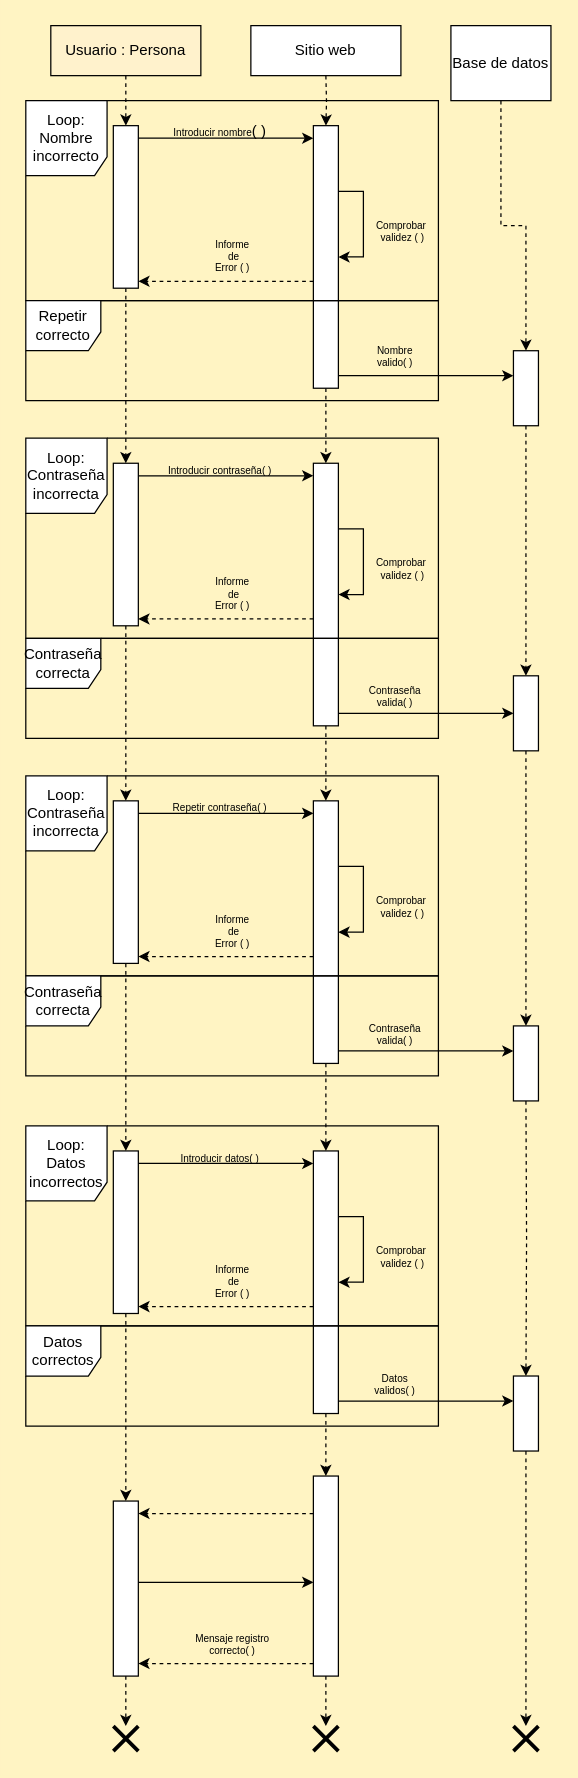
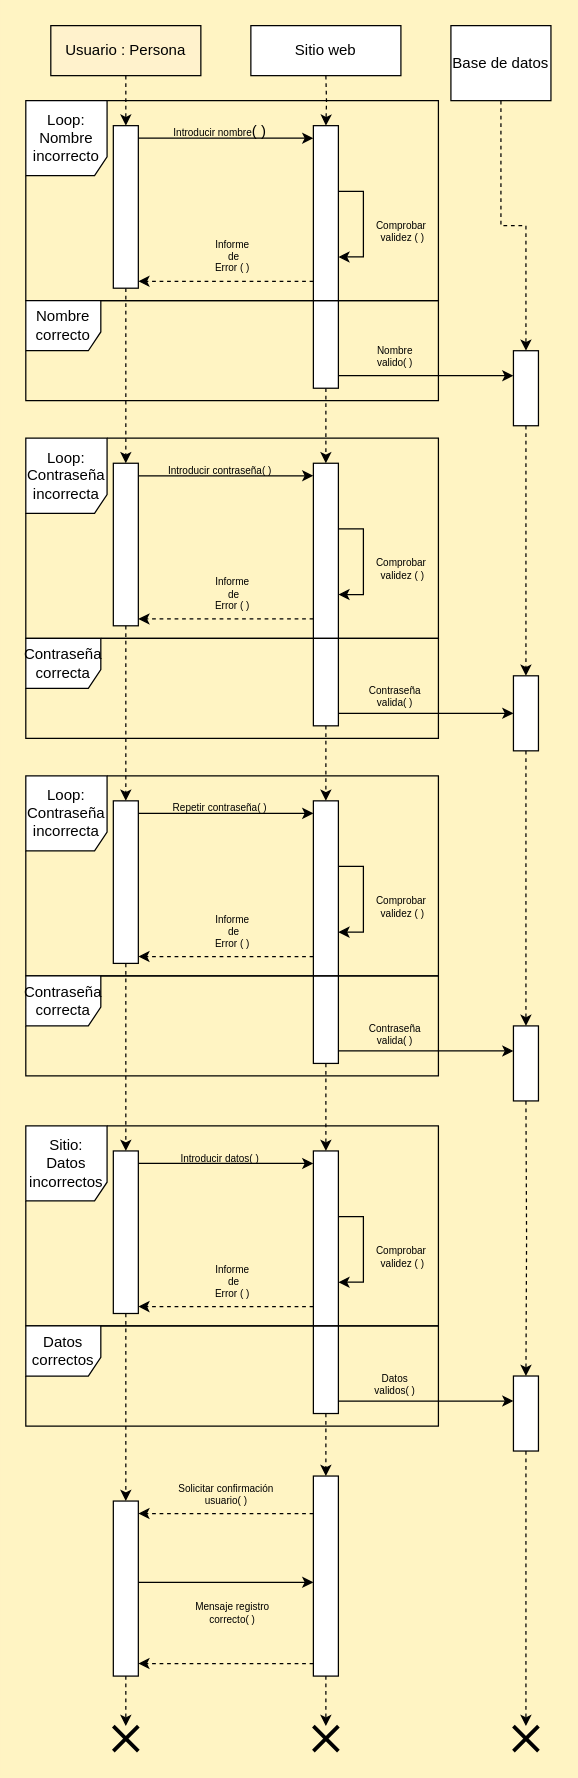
(63, 326) -> (63, 326)
(66, 1163) -> (66, 1163)
none -> (226, 1501)
(232, 1644) -> (232, 1613)
